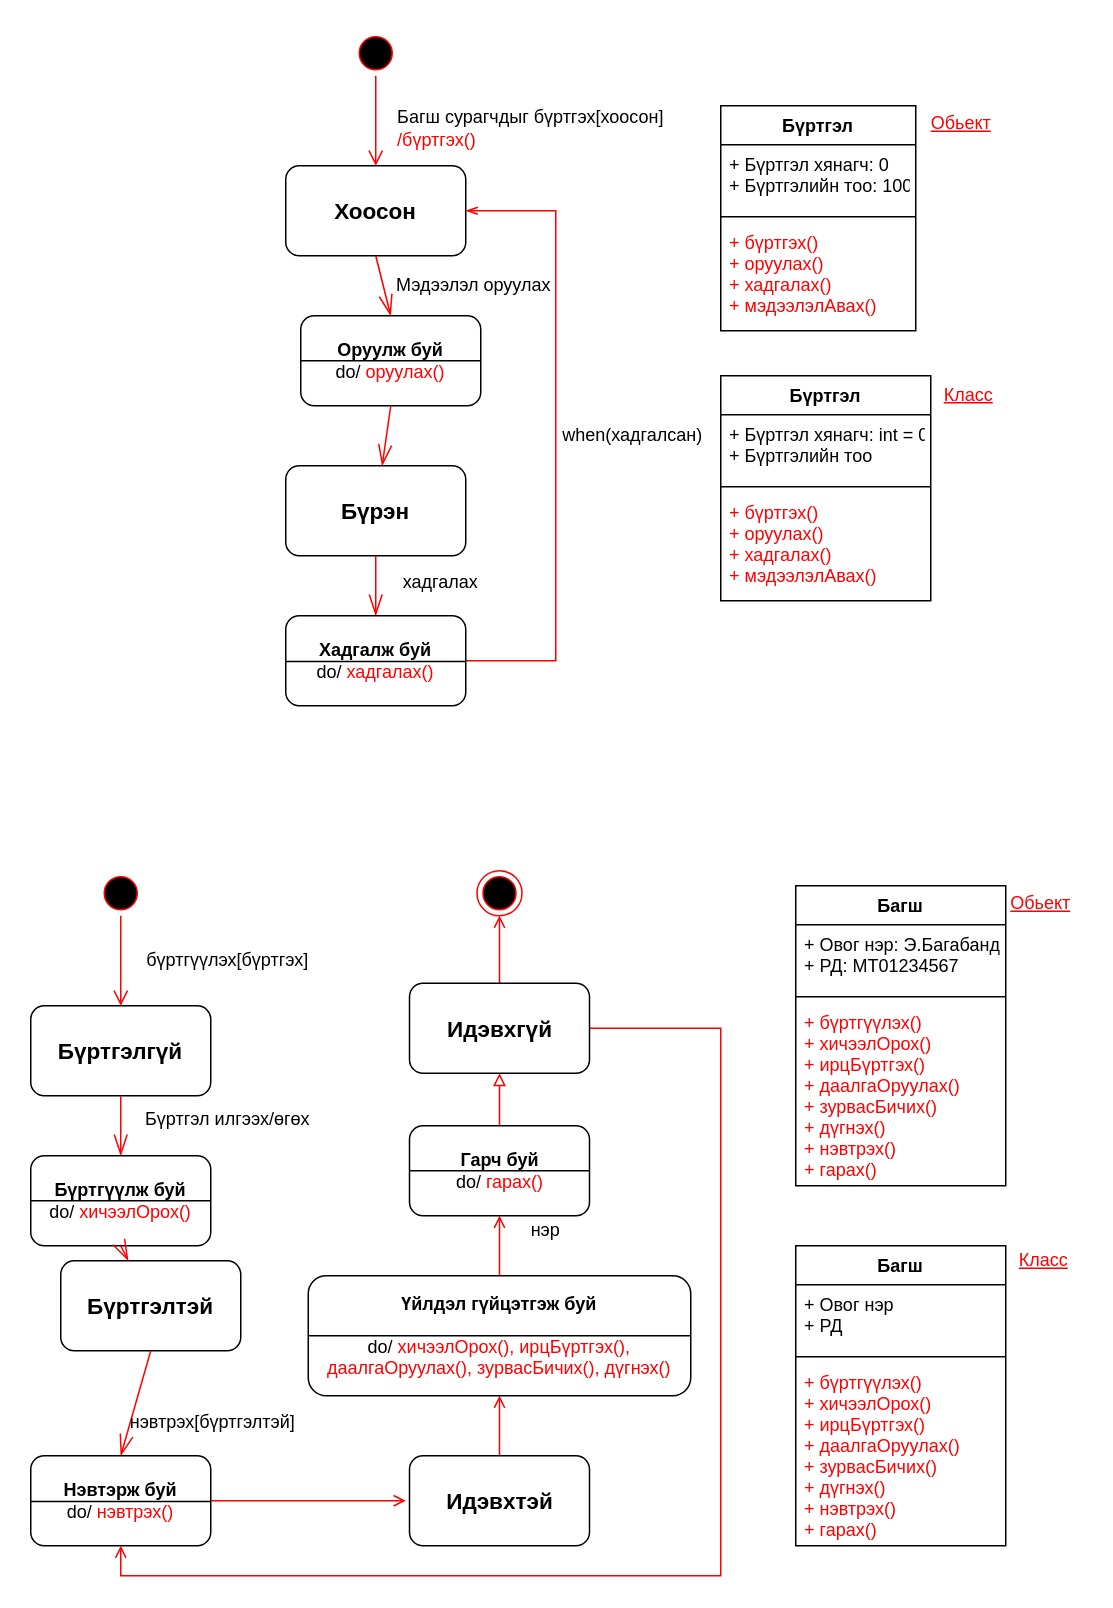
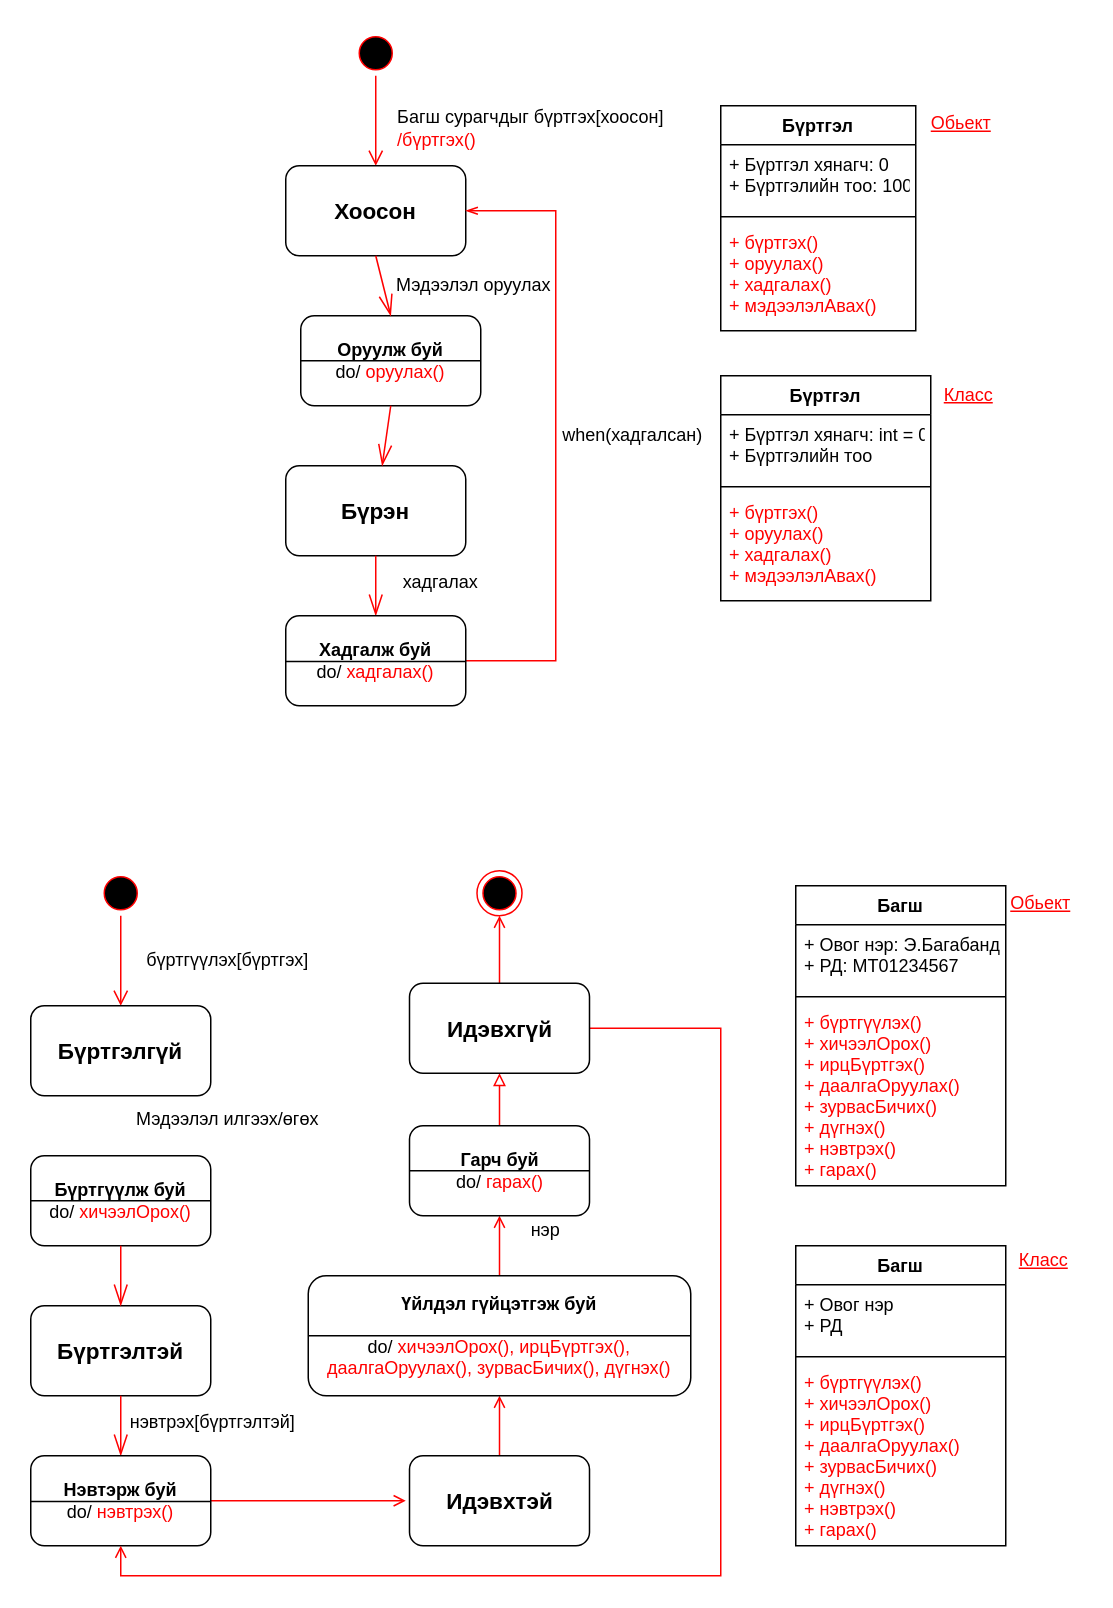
(228, 1120) -> (228, 1120)
(121, 1124) -> none
(151, 1306) -> (121, 1351)
